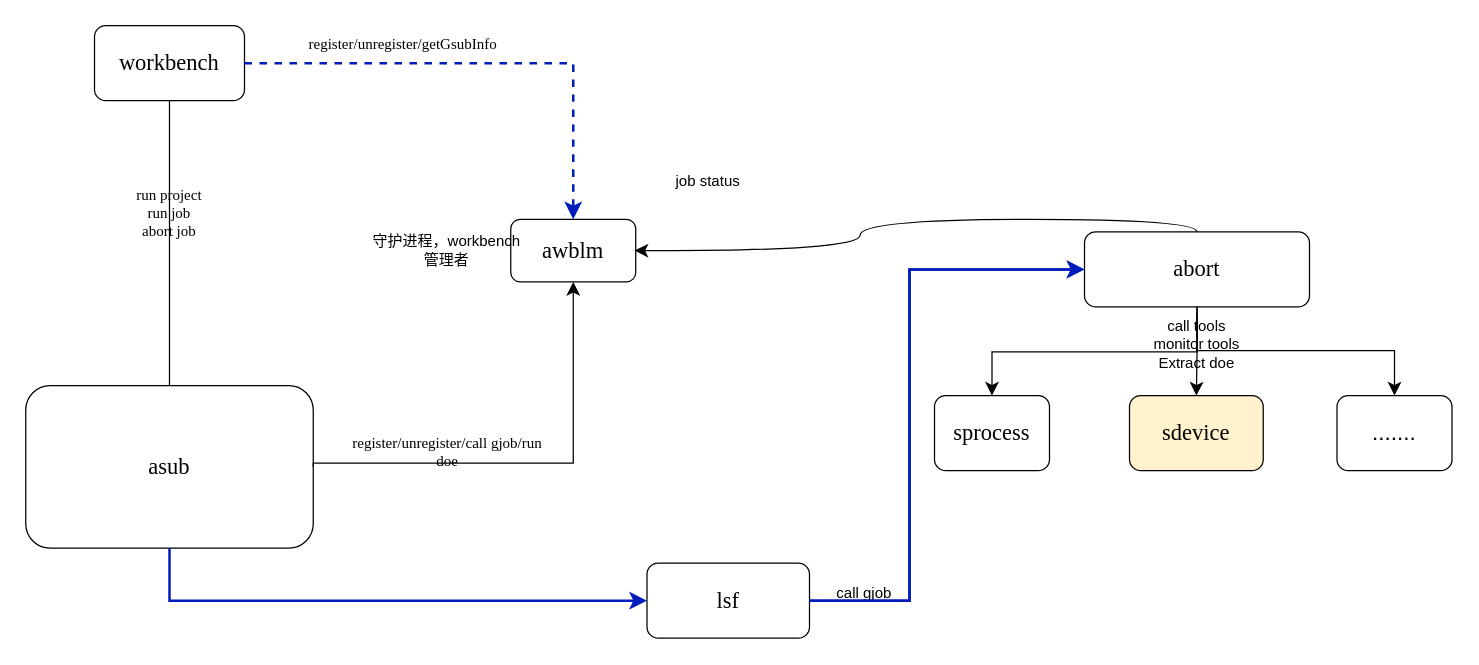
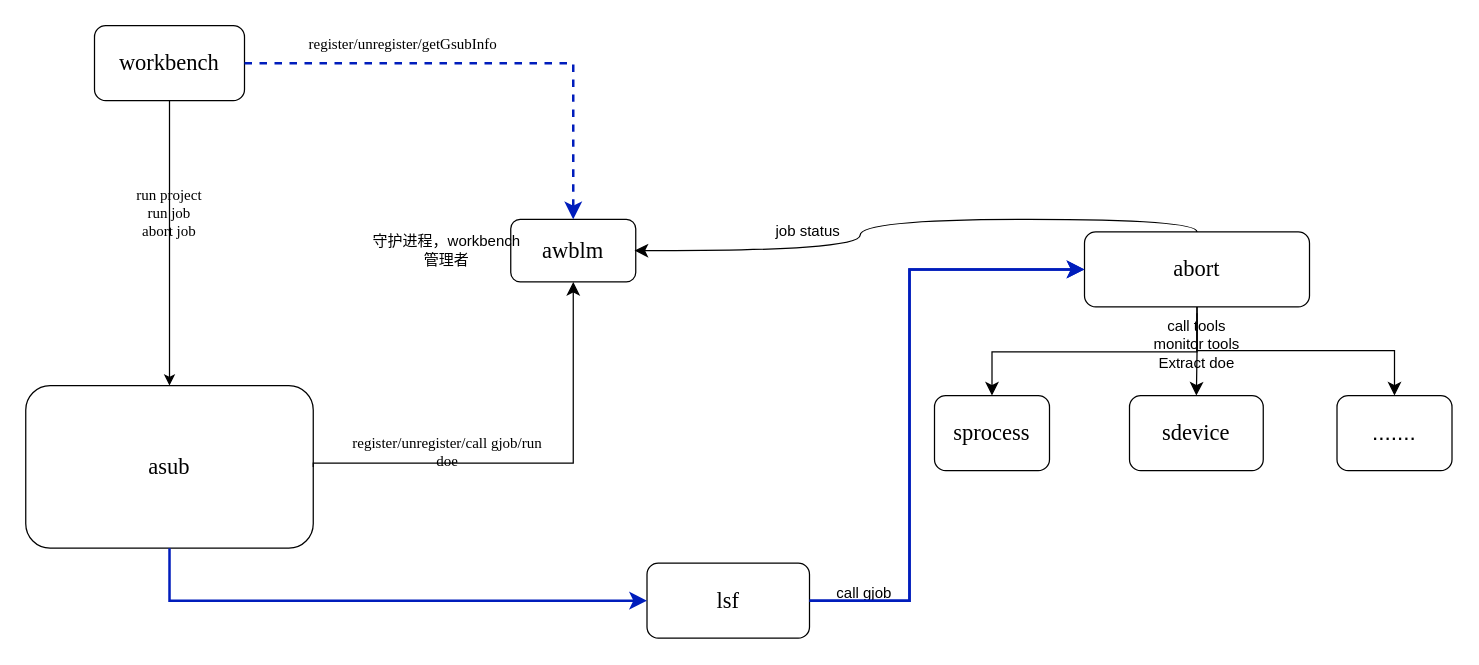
(708, 182) -> (808, 232)
(169, 379) -> (169, 376)
(1196, 433) -> (1196, 433)
